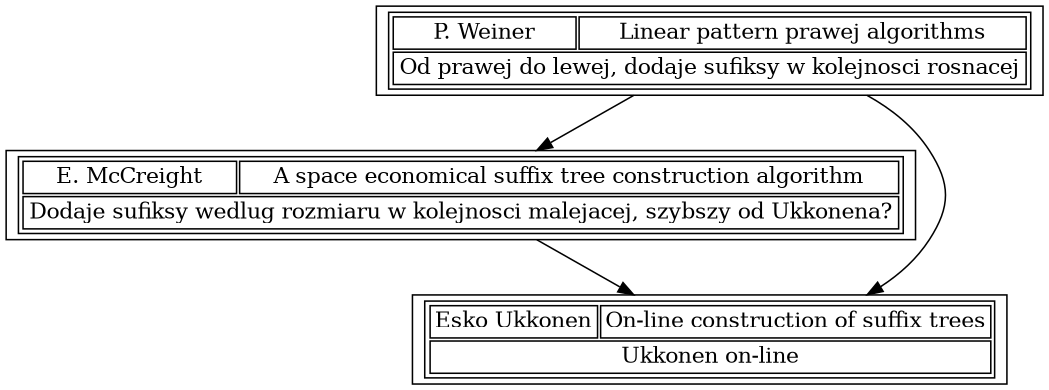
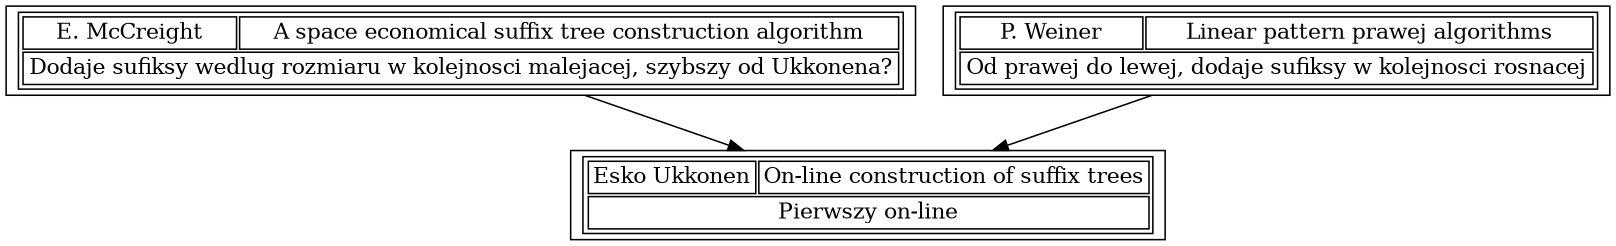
(592, 119) -> none
(710, 356) -> (869, 212)
